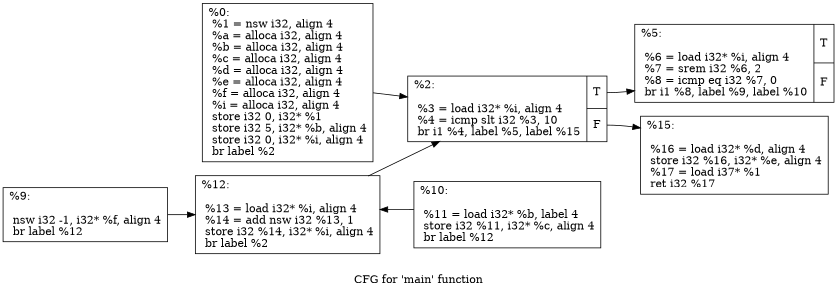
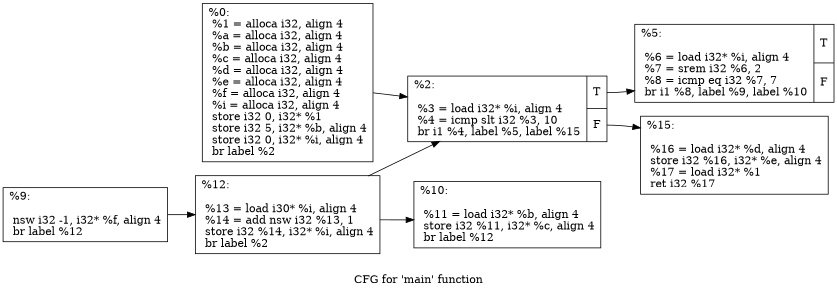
(271, 24) -> (276, 24)
(709, 81) -> (709, 81)
(704, 173) -> (704, 173)
(280, 209) -> (280, 209)
(401, 209) -> (393, 220)
(499, 215) -> (500, 215)
